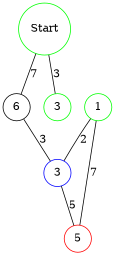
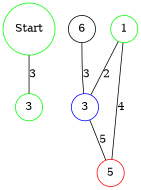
(28, 74) -> none
(94, 173) -> (121, 107)
